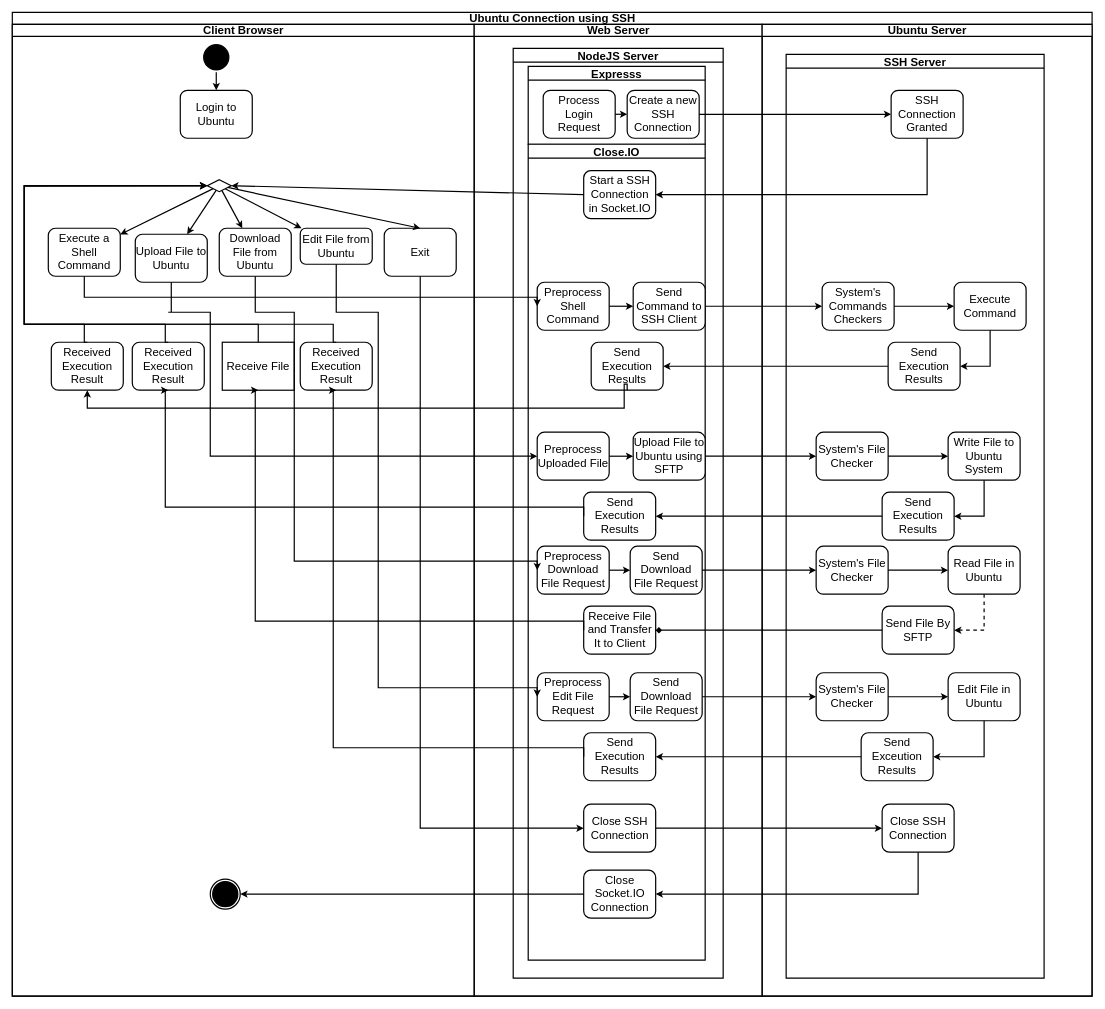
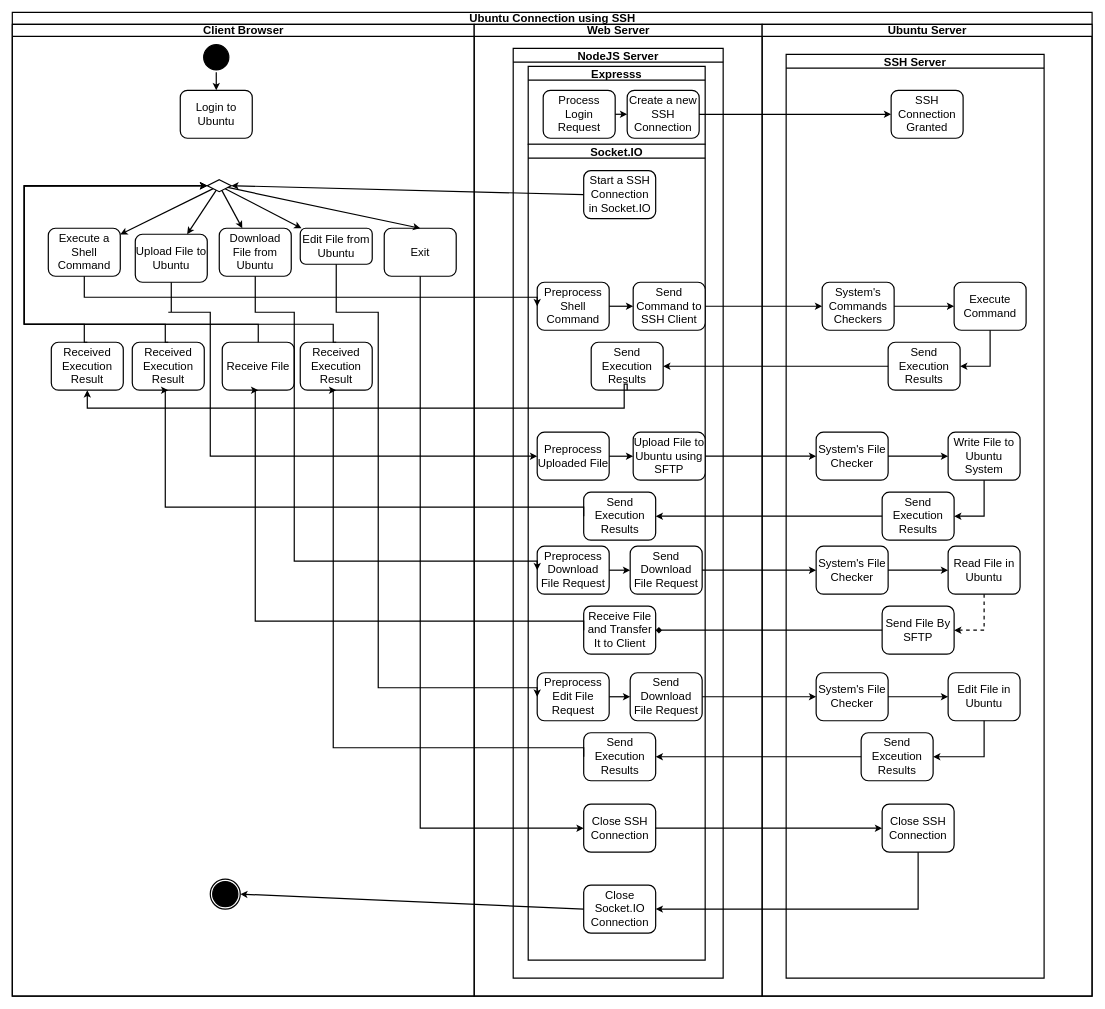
(617, 152) -> (617, 152)
(822, 195) -> none
(258, 366) -> (258, 366)
(620, 894) -> (620, 909)
